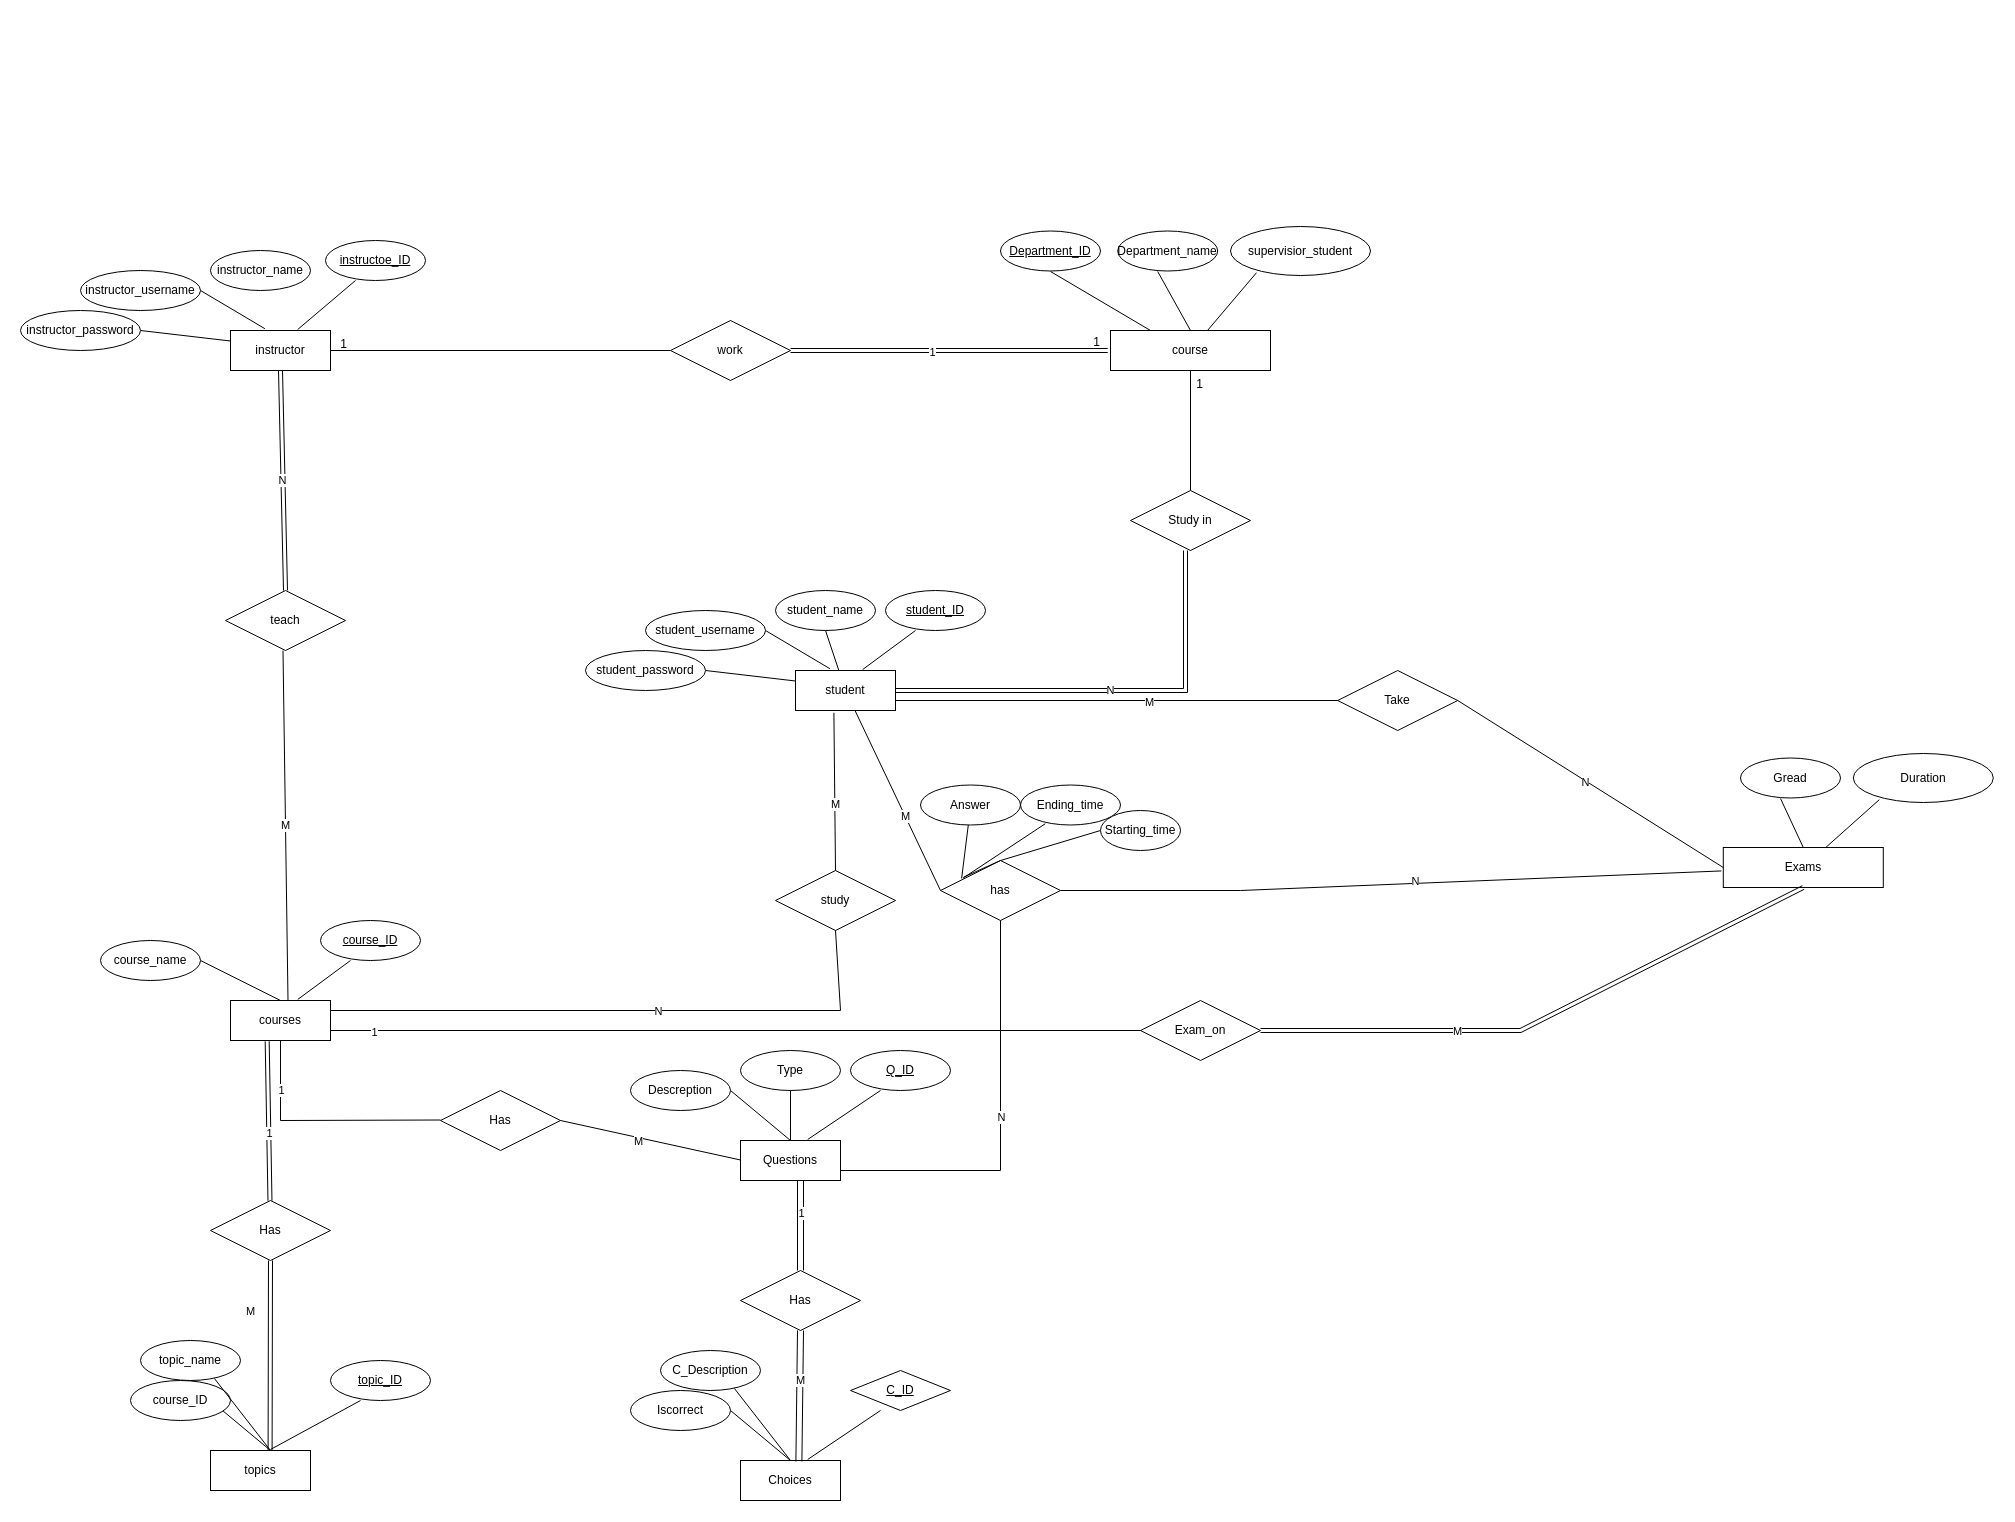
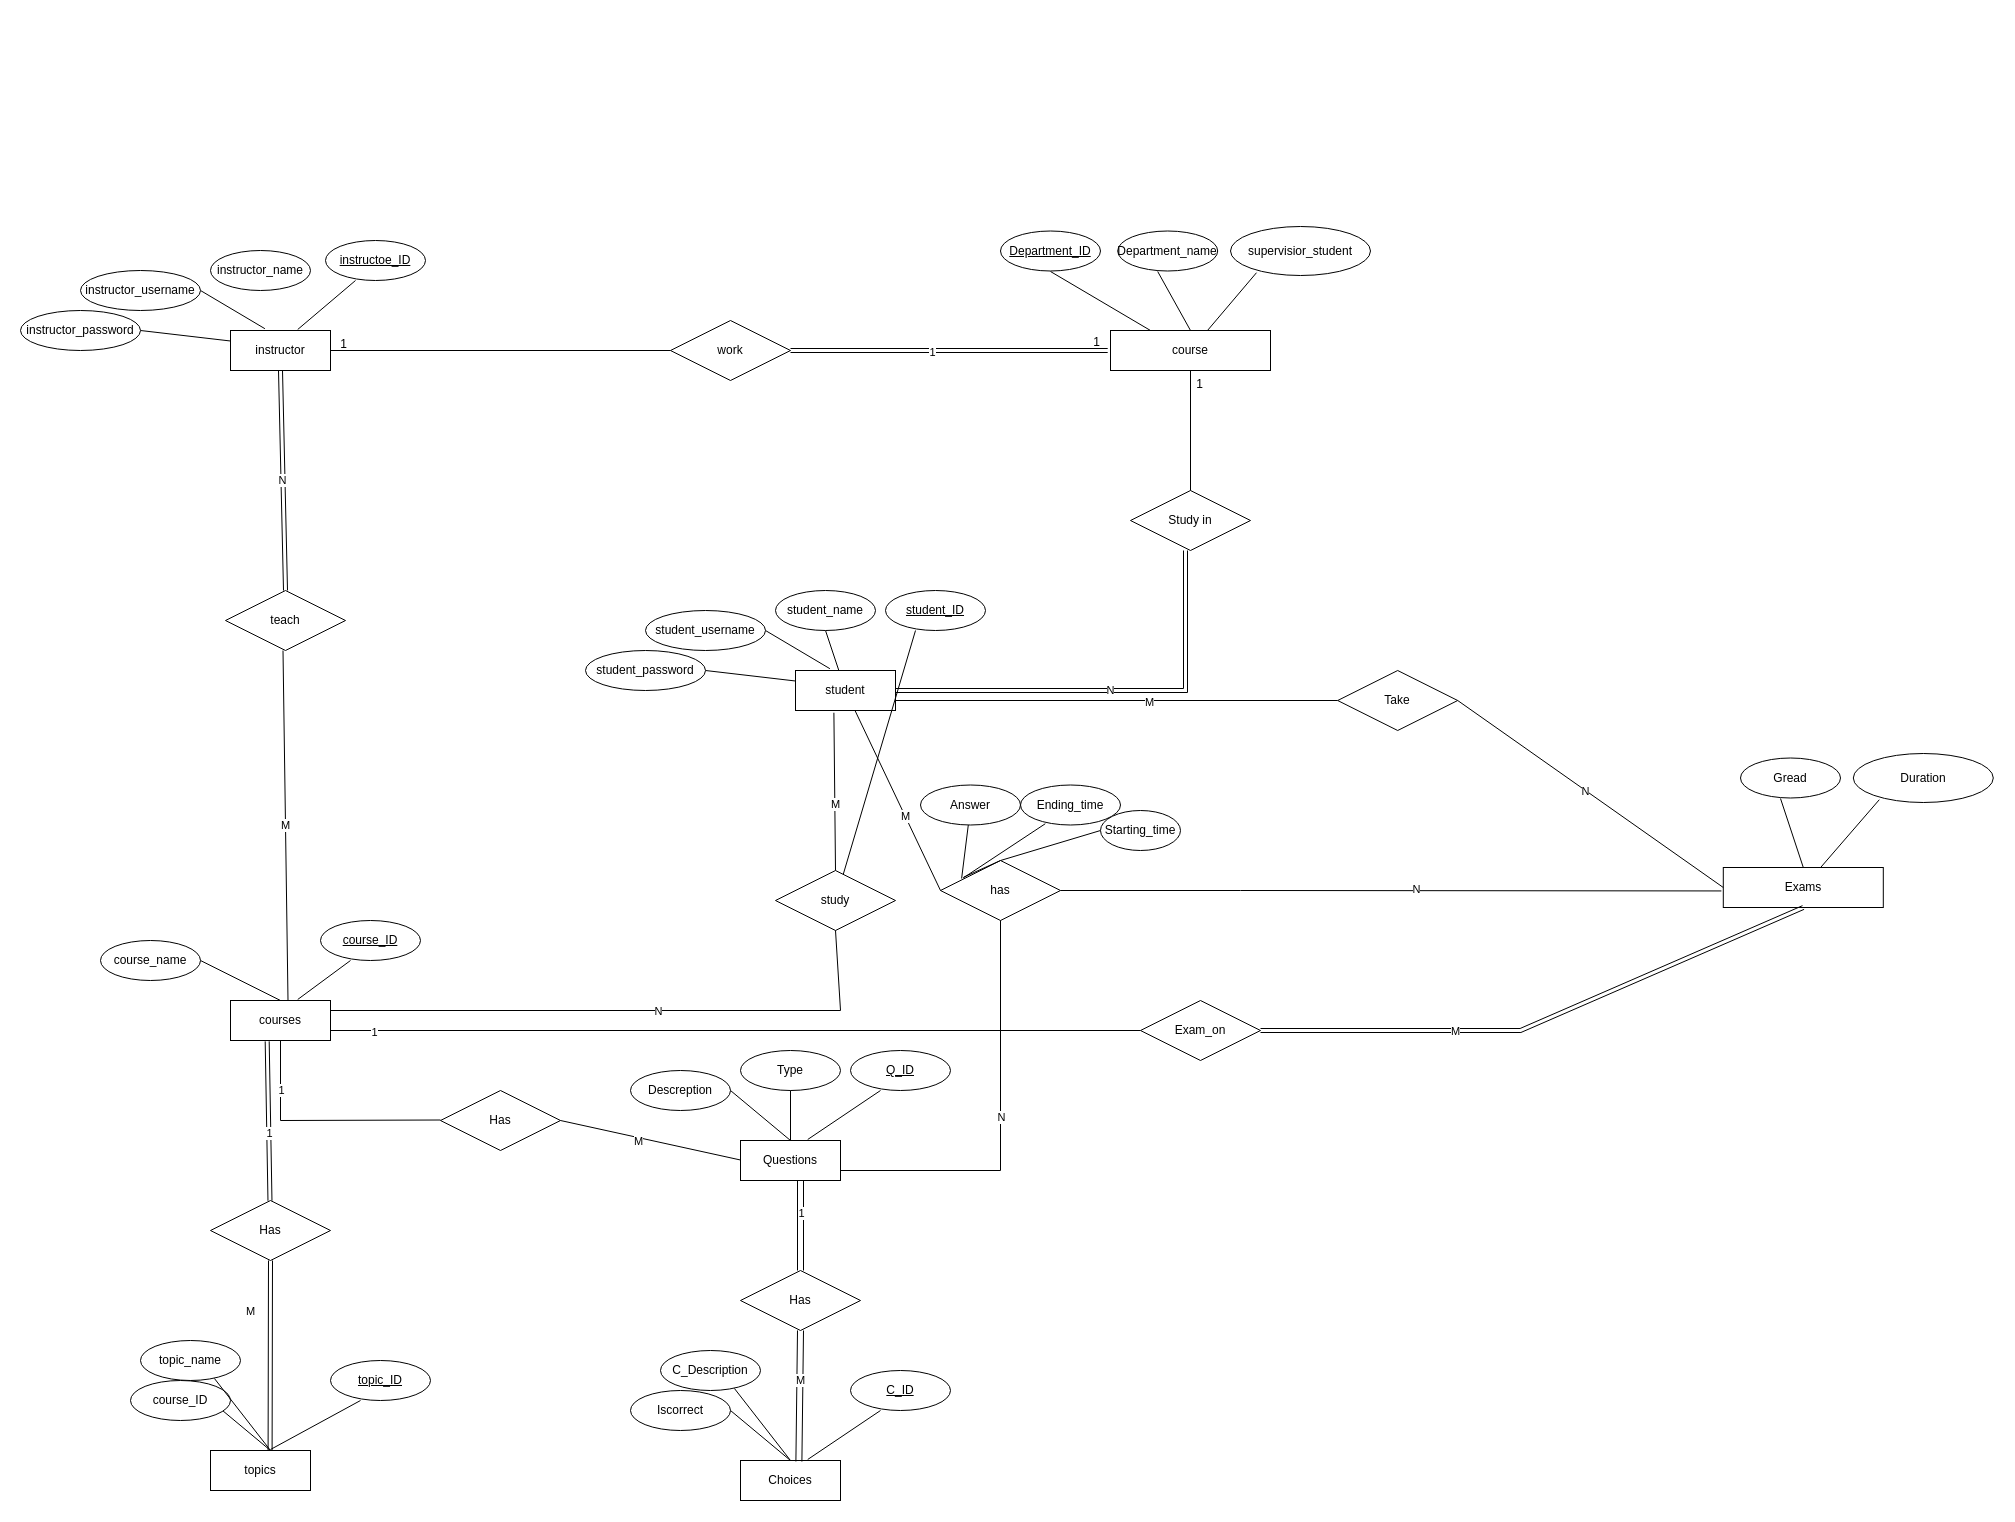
(890, 650) -> (879, 752)
(1803, 868) -> (1803, 888)
(901, 1391) -> (901, 1391)
